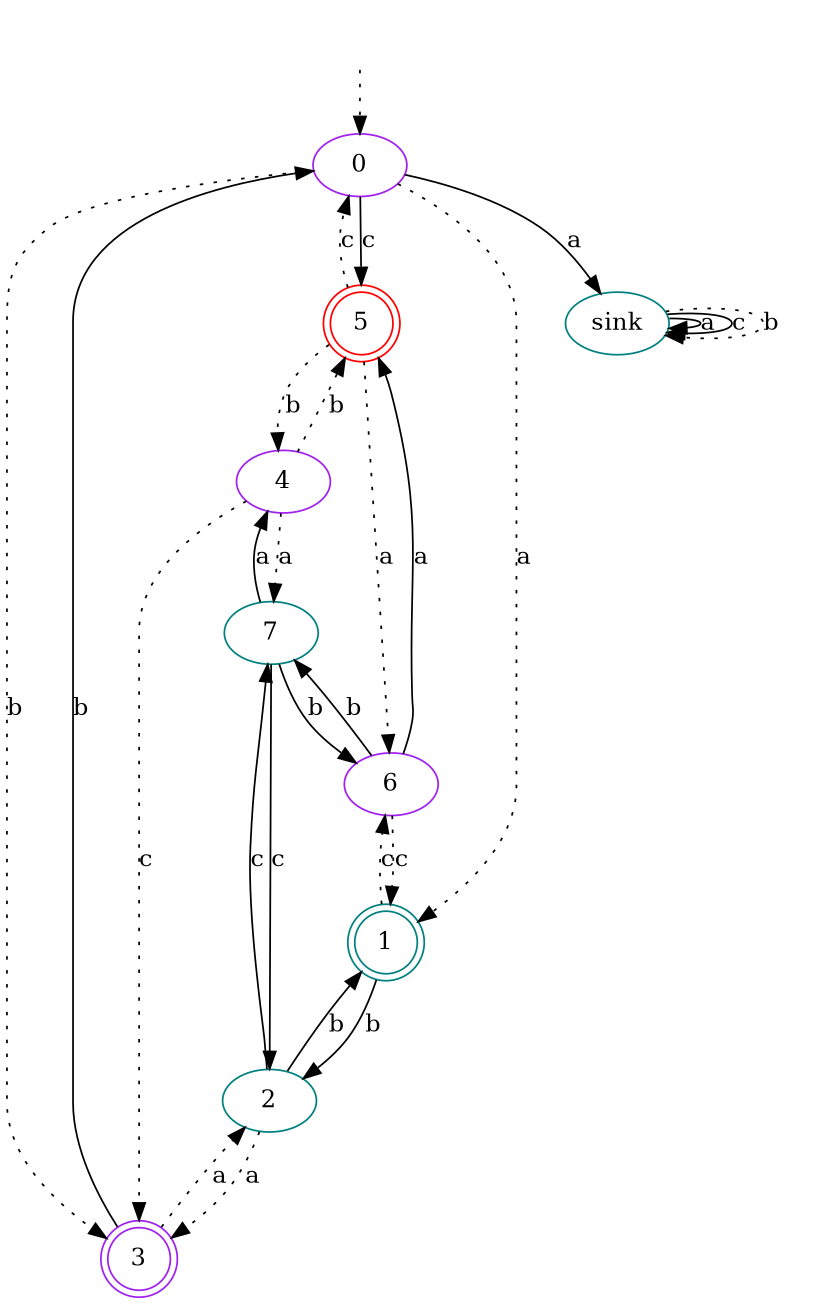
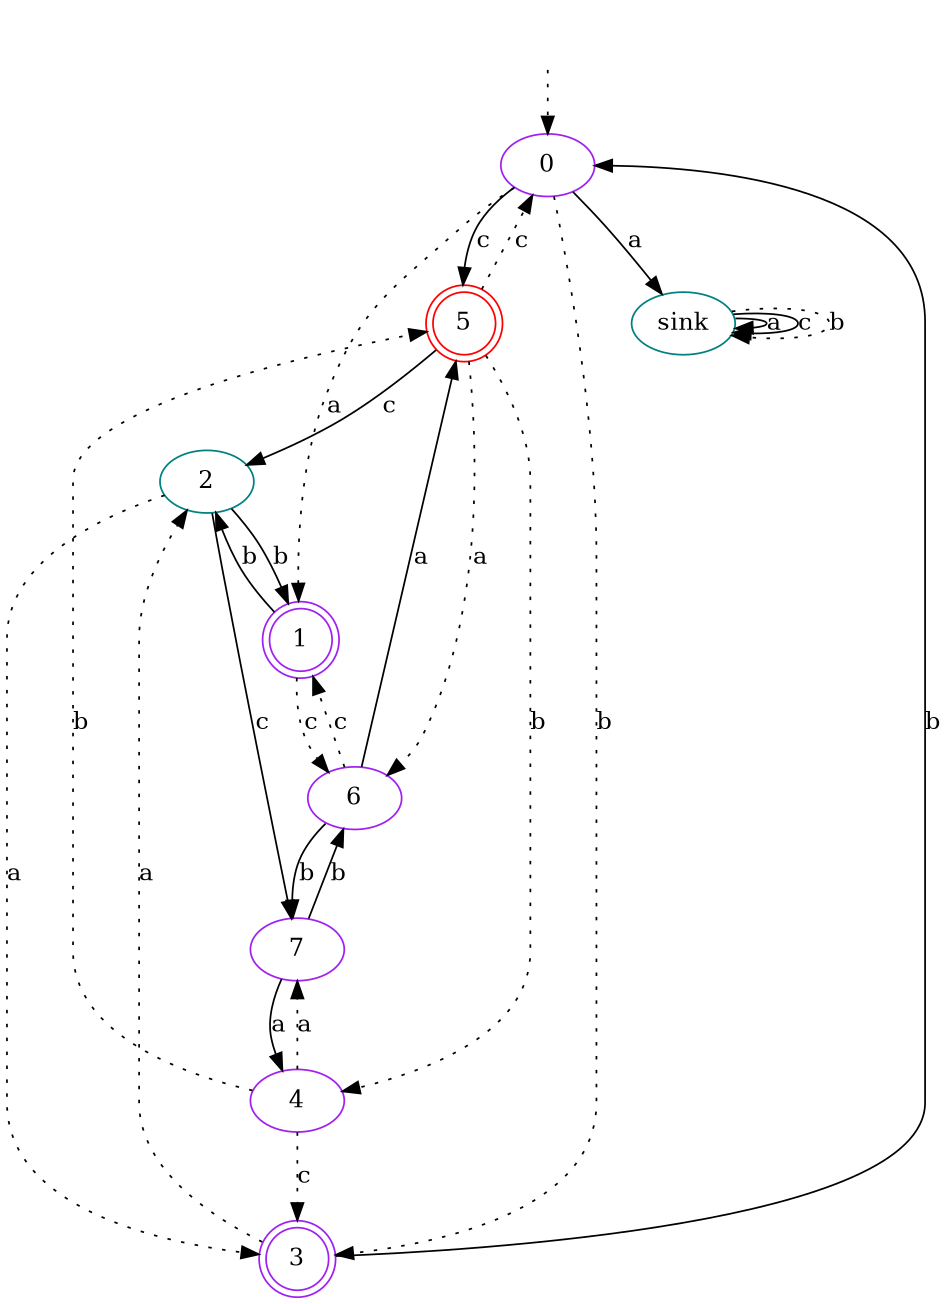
(271, 633) -> (297, 949)
(270, 858) -> (354, 412)
(386, 942) -> (301, 640)
